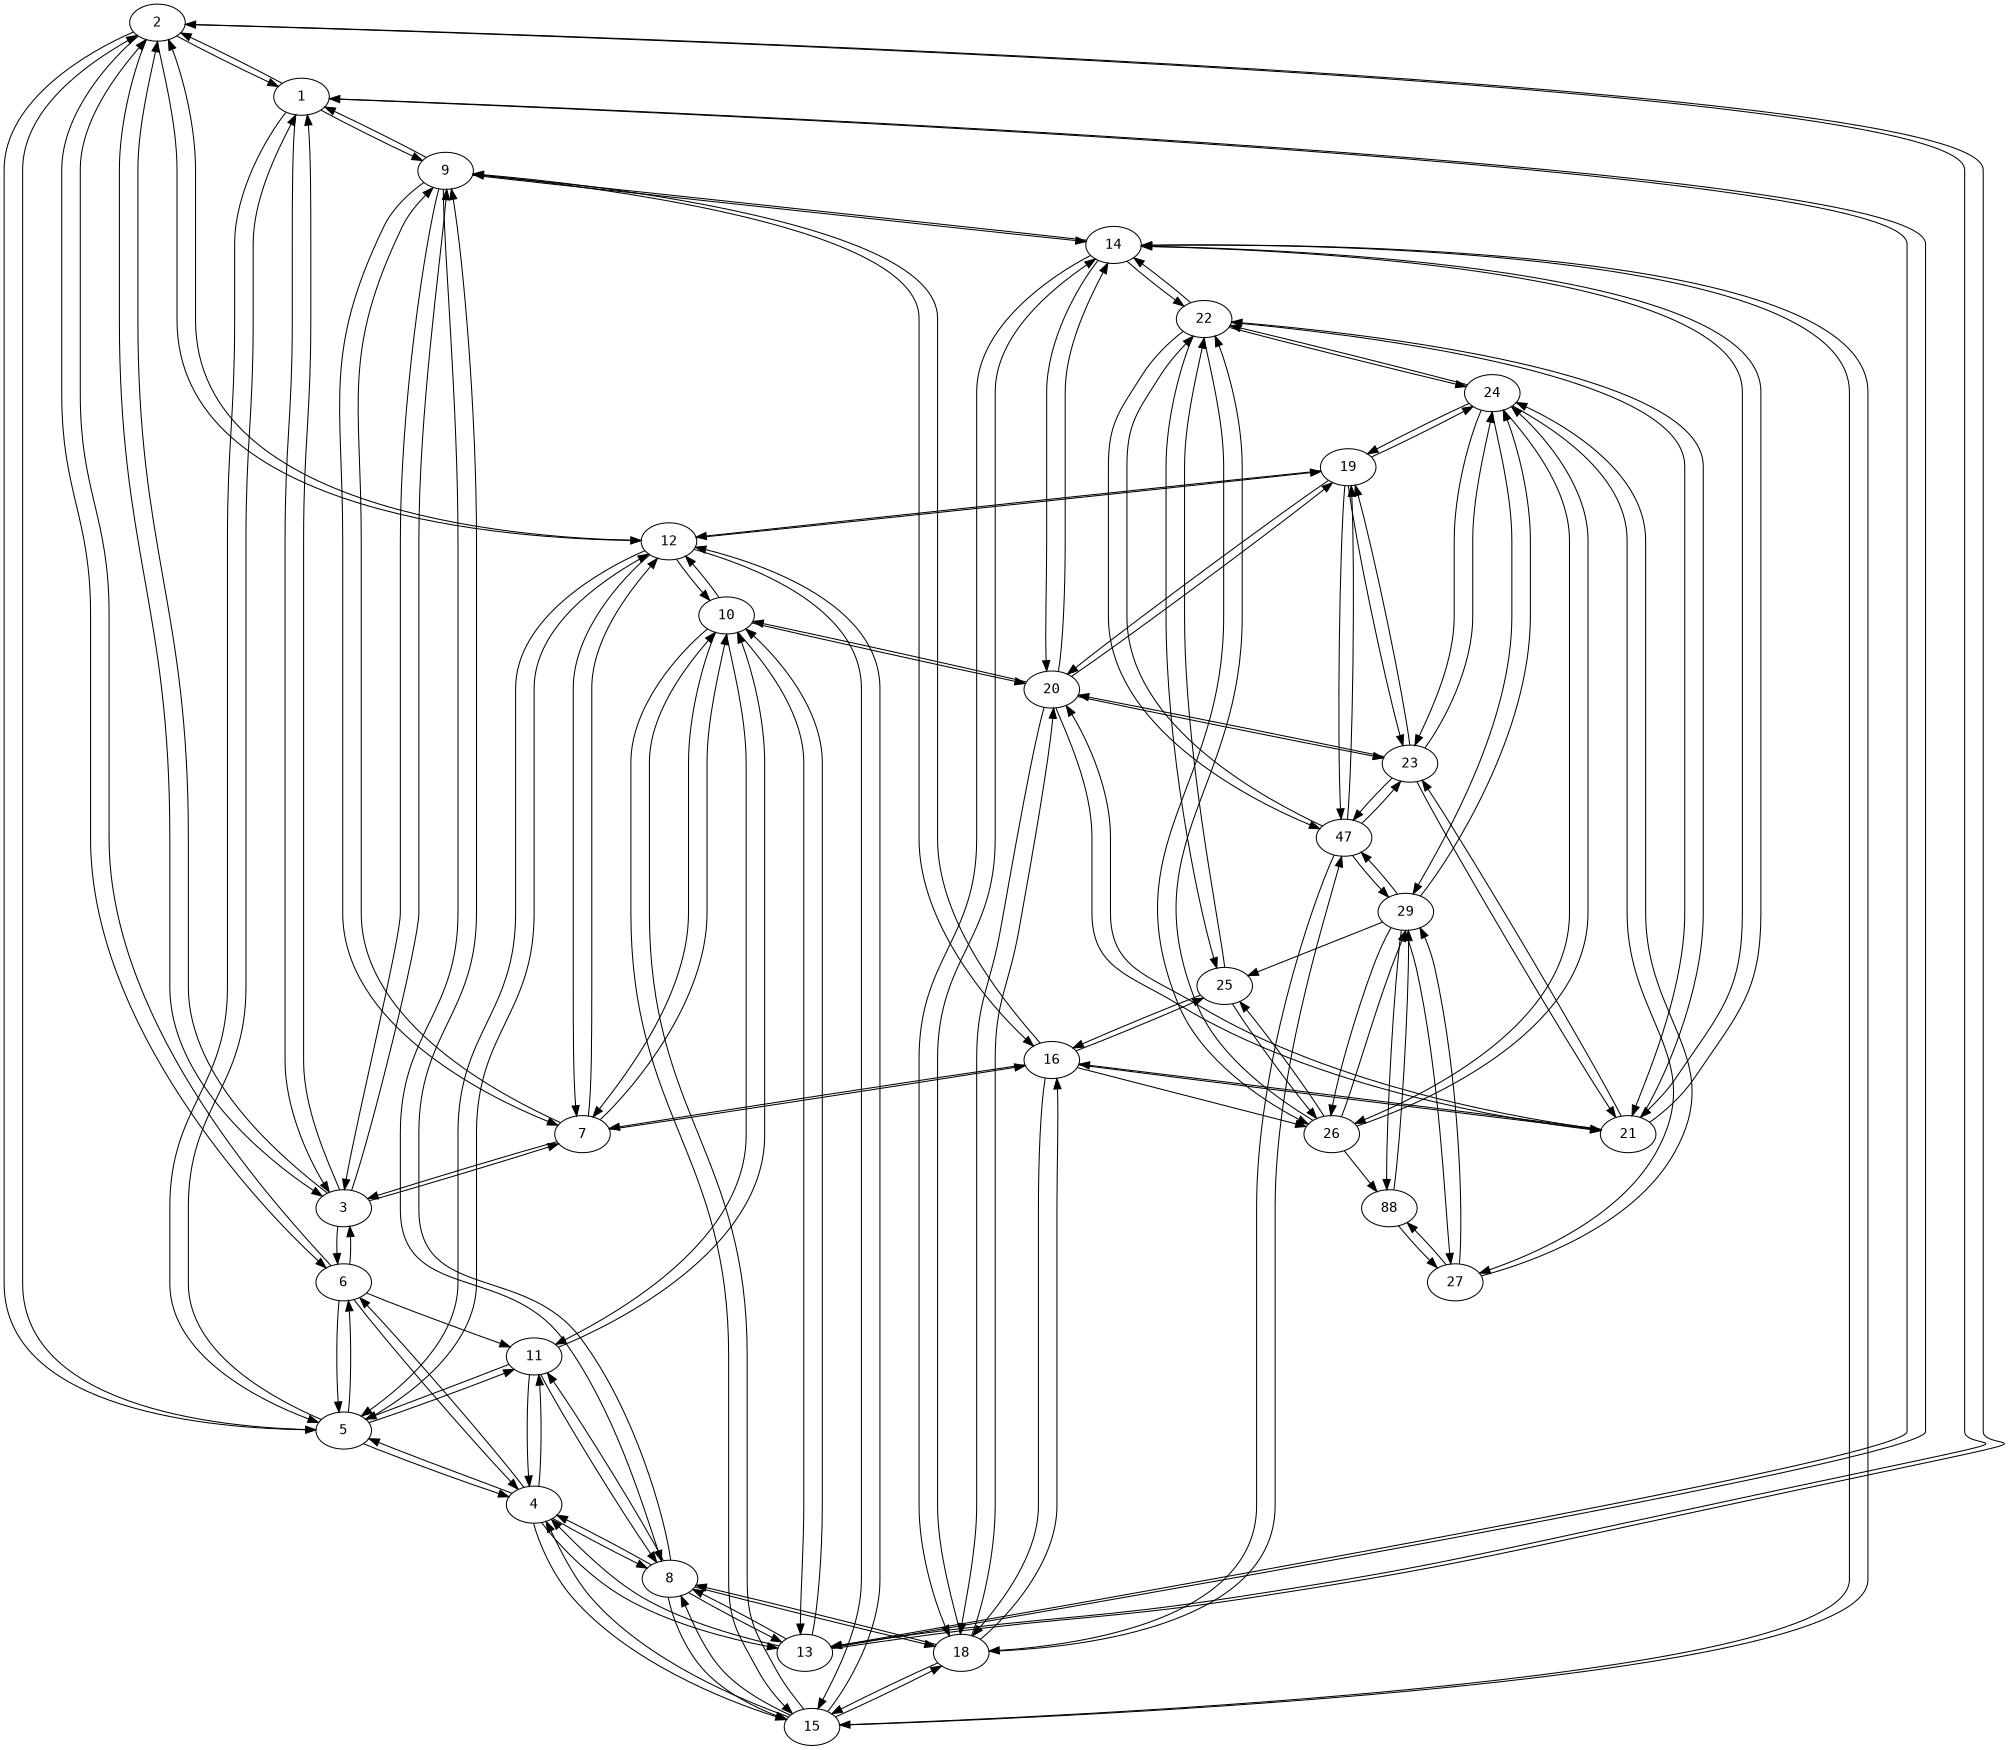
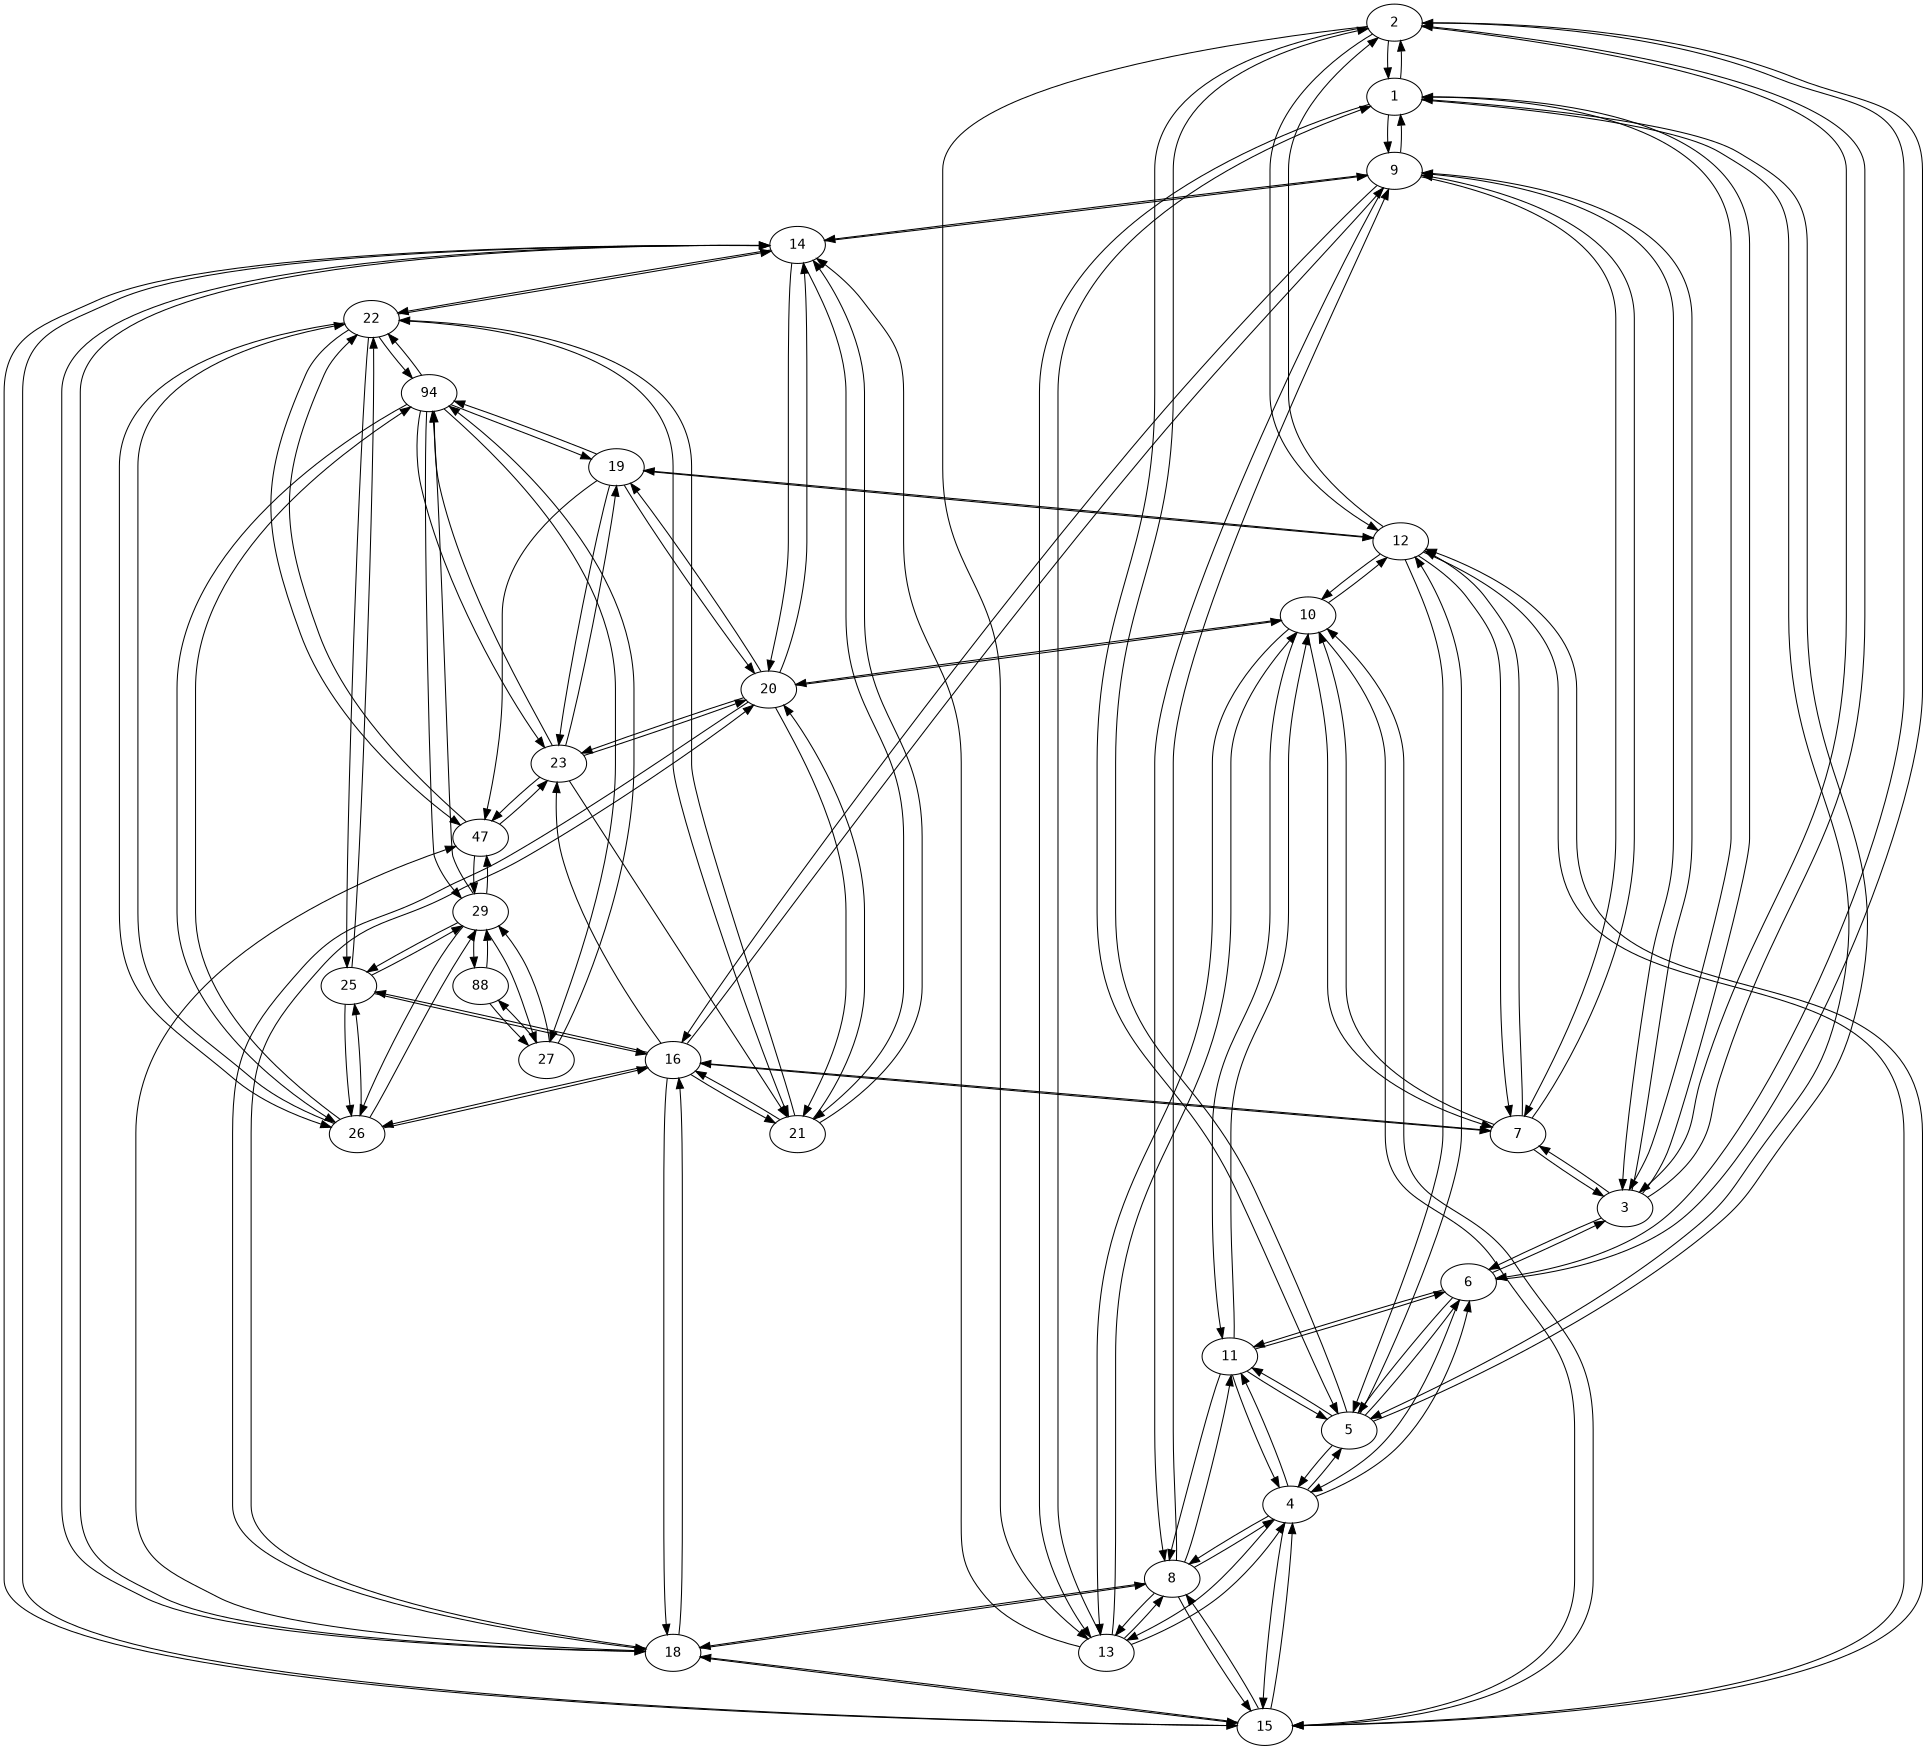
(1492, 393) -> (429, 393)
(1983, 509) -> (961, 969)
(1353, 658) -> none
(1527, 951) -> (595, 938)
none -> (413, 954)
(1357, 1167) -> (511, 1100)
none -> (1345, 1323)
(1257, 1336) -> none
